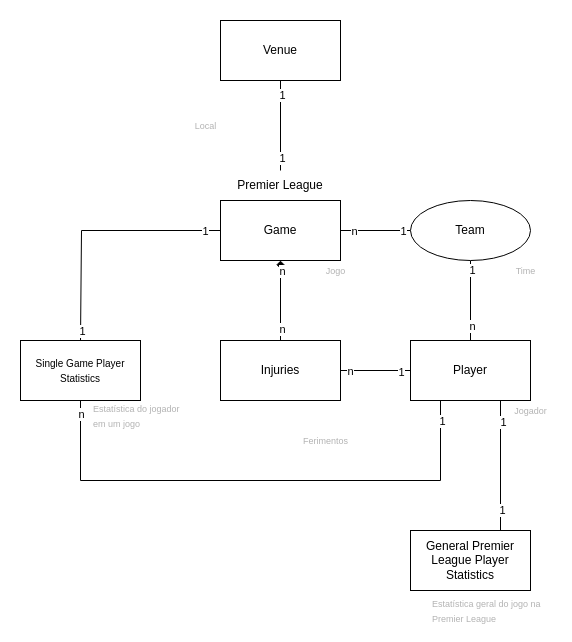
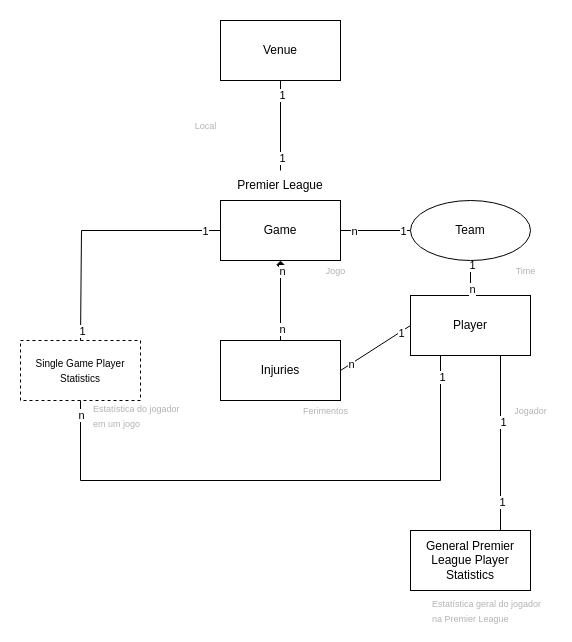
(81, 371) -> (81, 371)
(471, 371) -> (471, 326)
(326, 441) -> (326, 411)
(492, 611) -> (492, 611)
